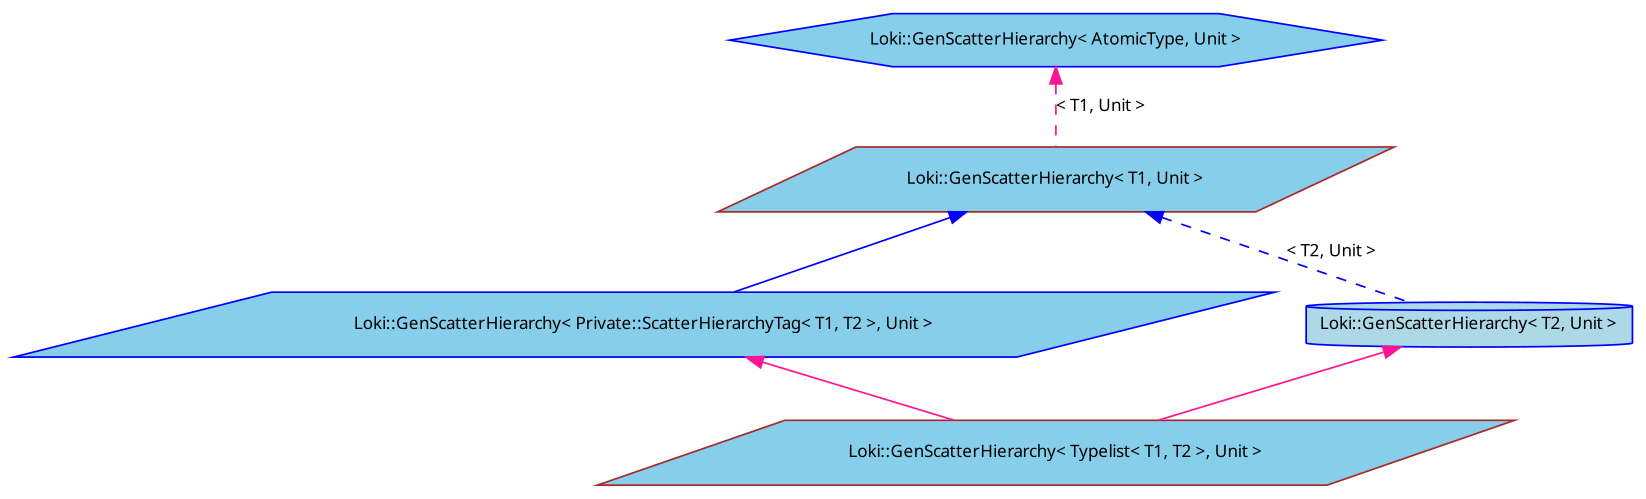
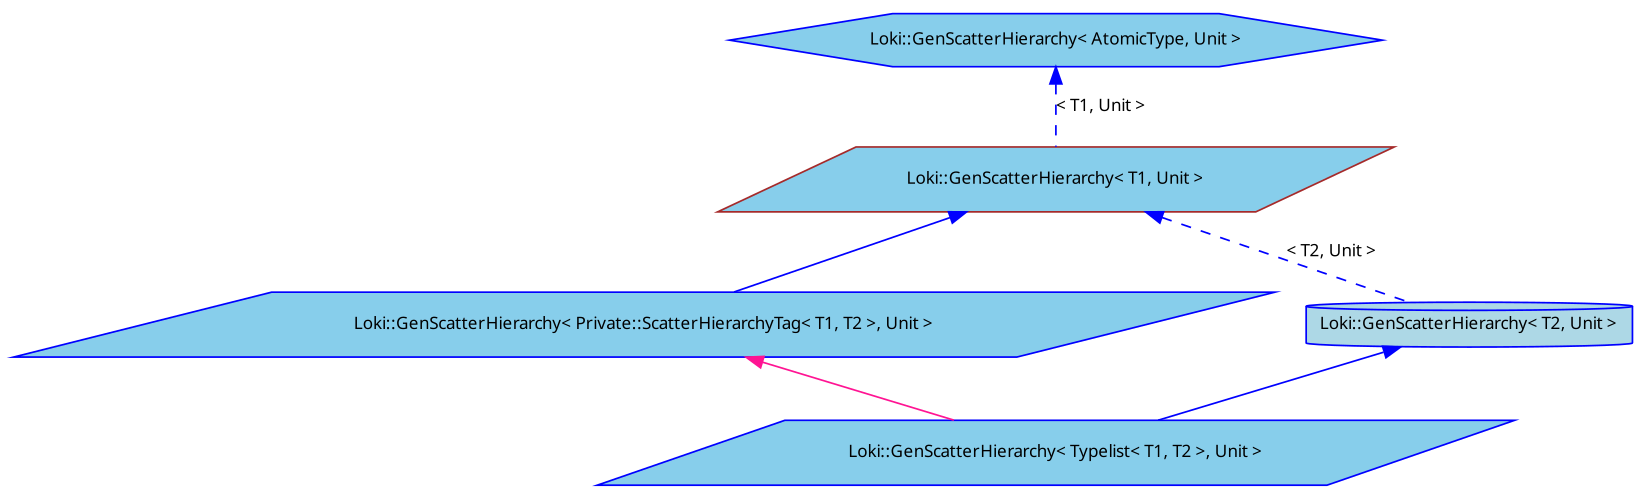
(1056, 115) -> (1056, 115)
(1271, 386) -> (1271, 386)
(1056, 453) -> (1056, 453)
